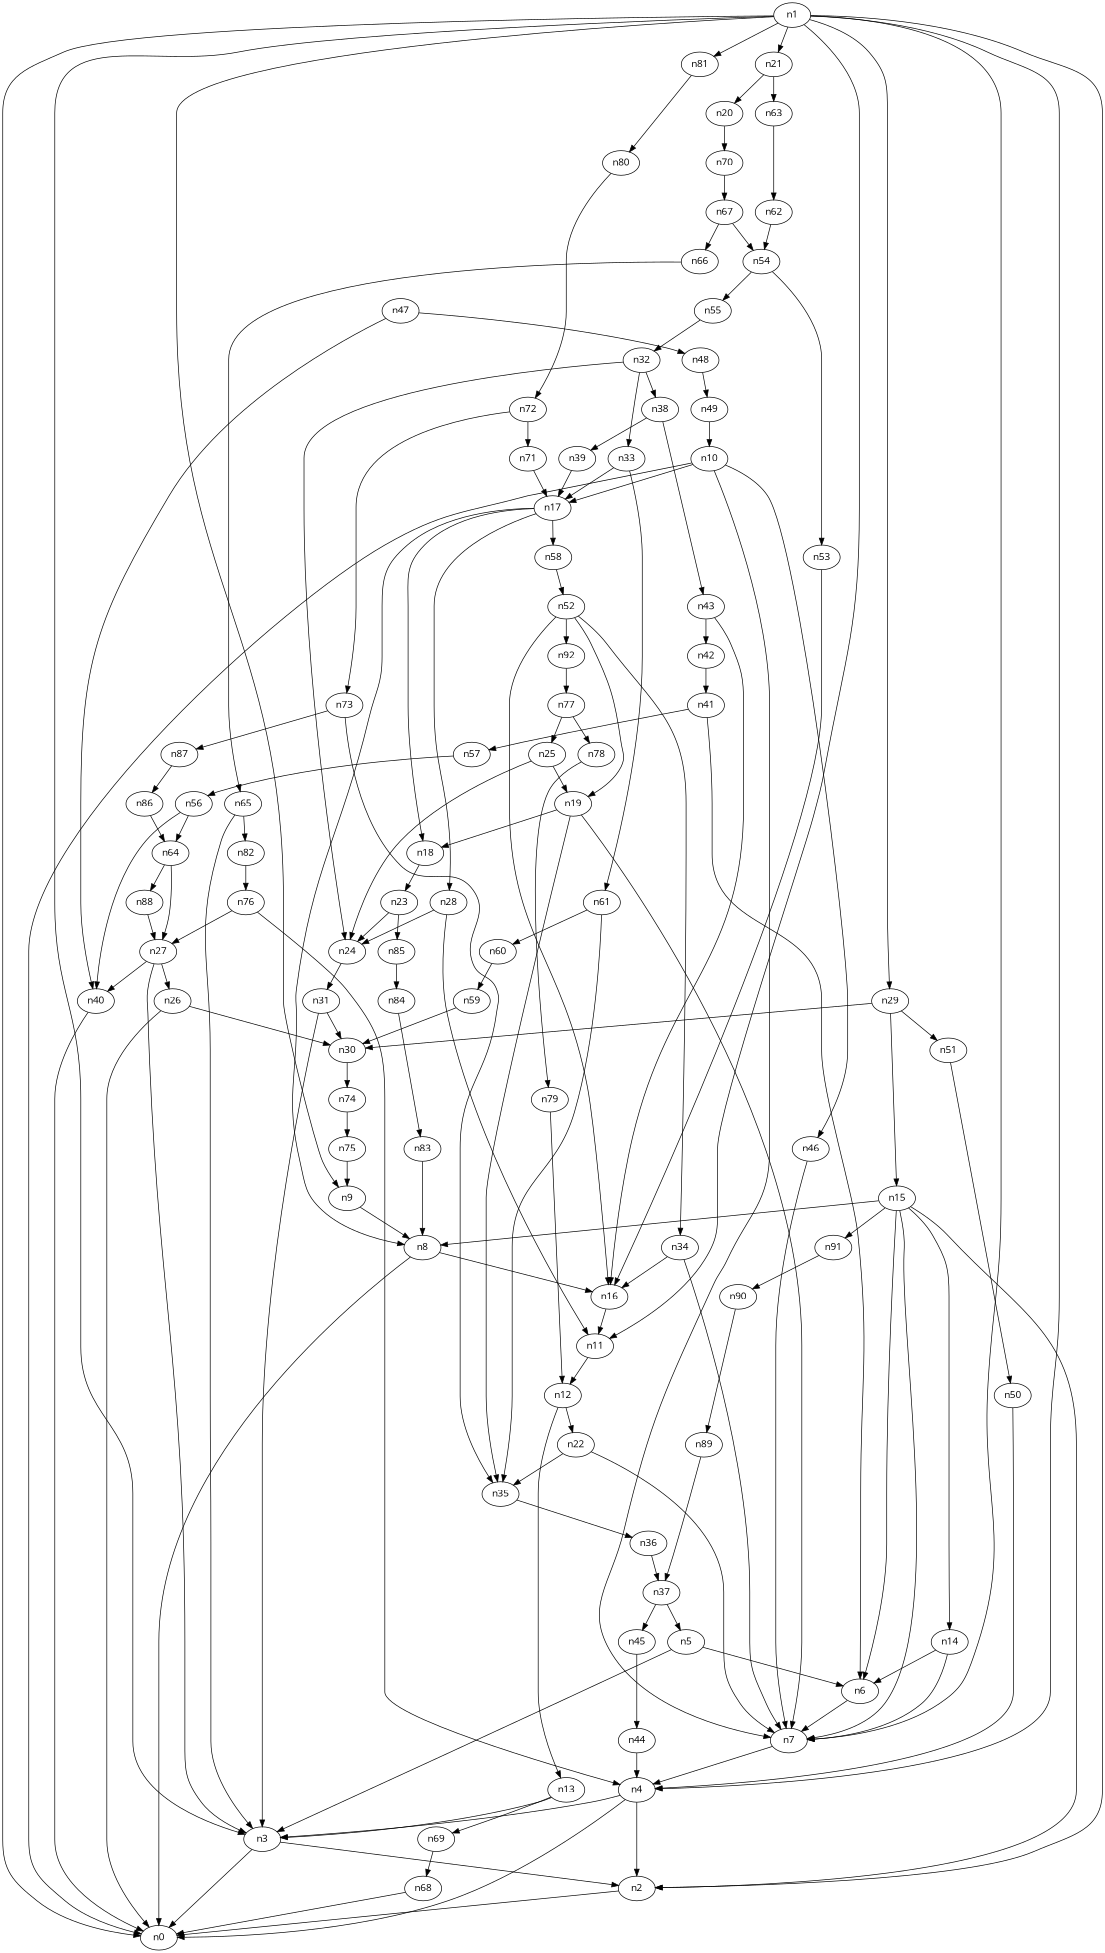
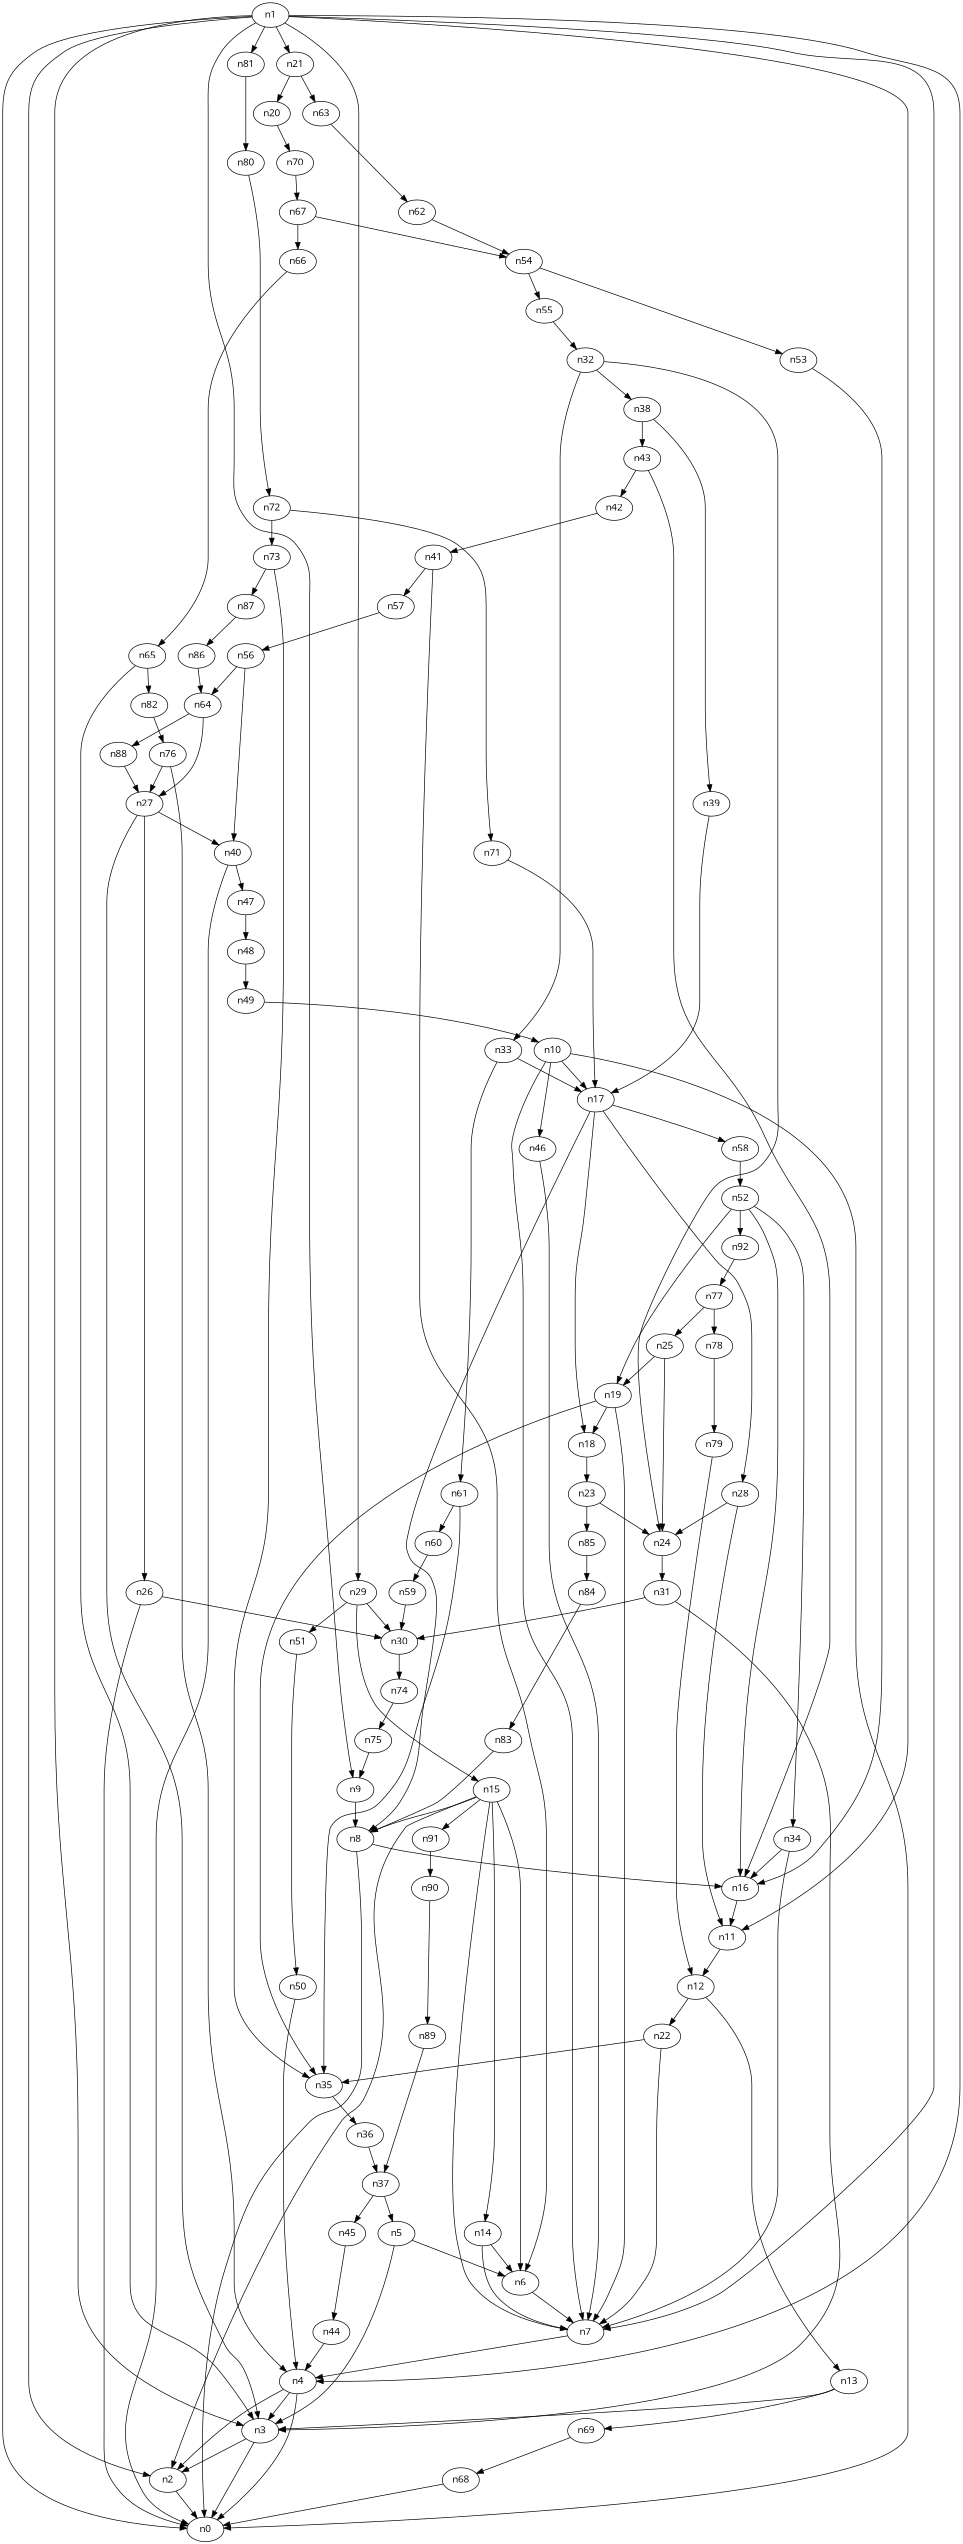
(117, 593) -> (238, 874)
